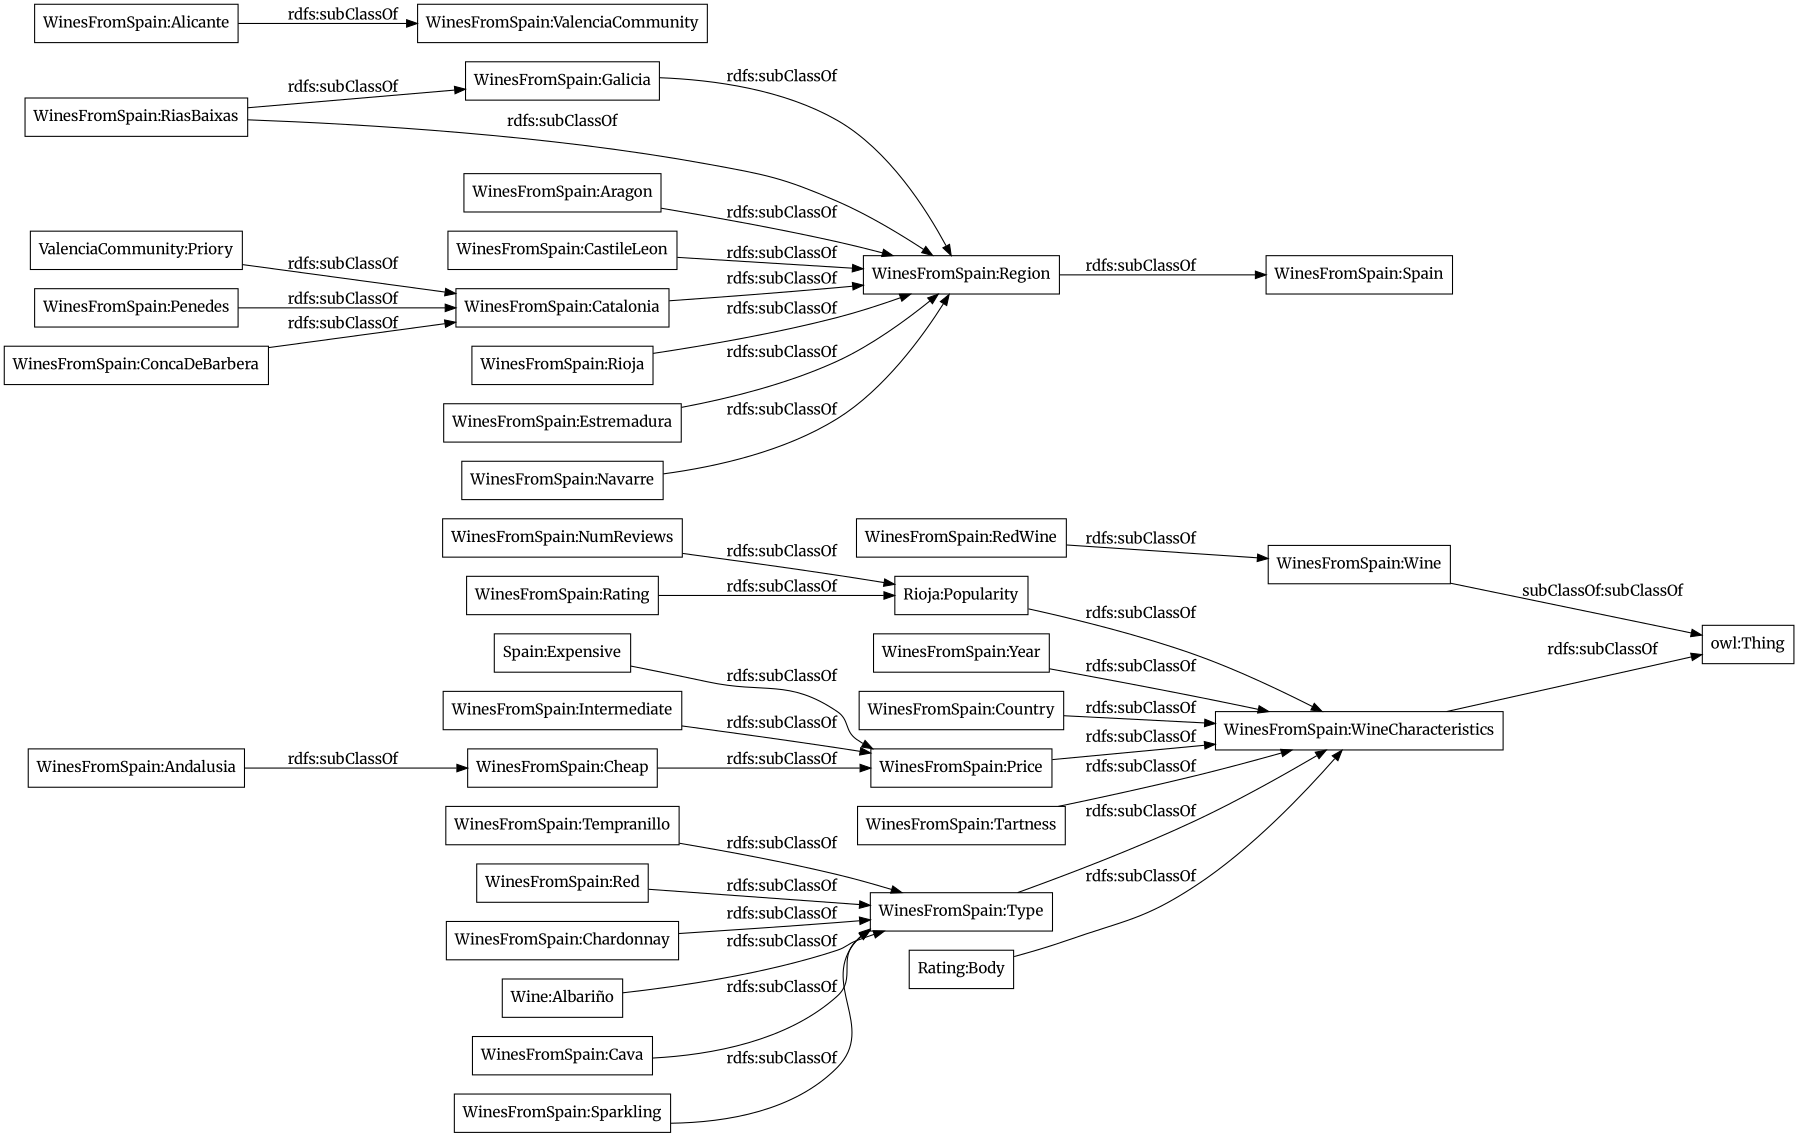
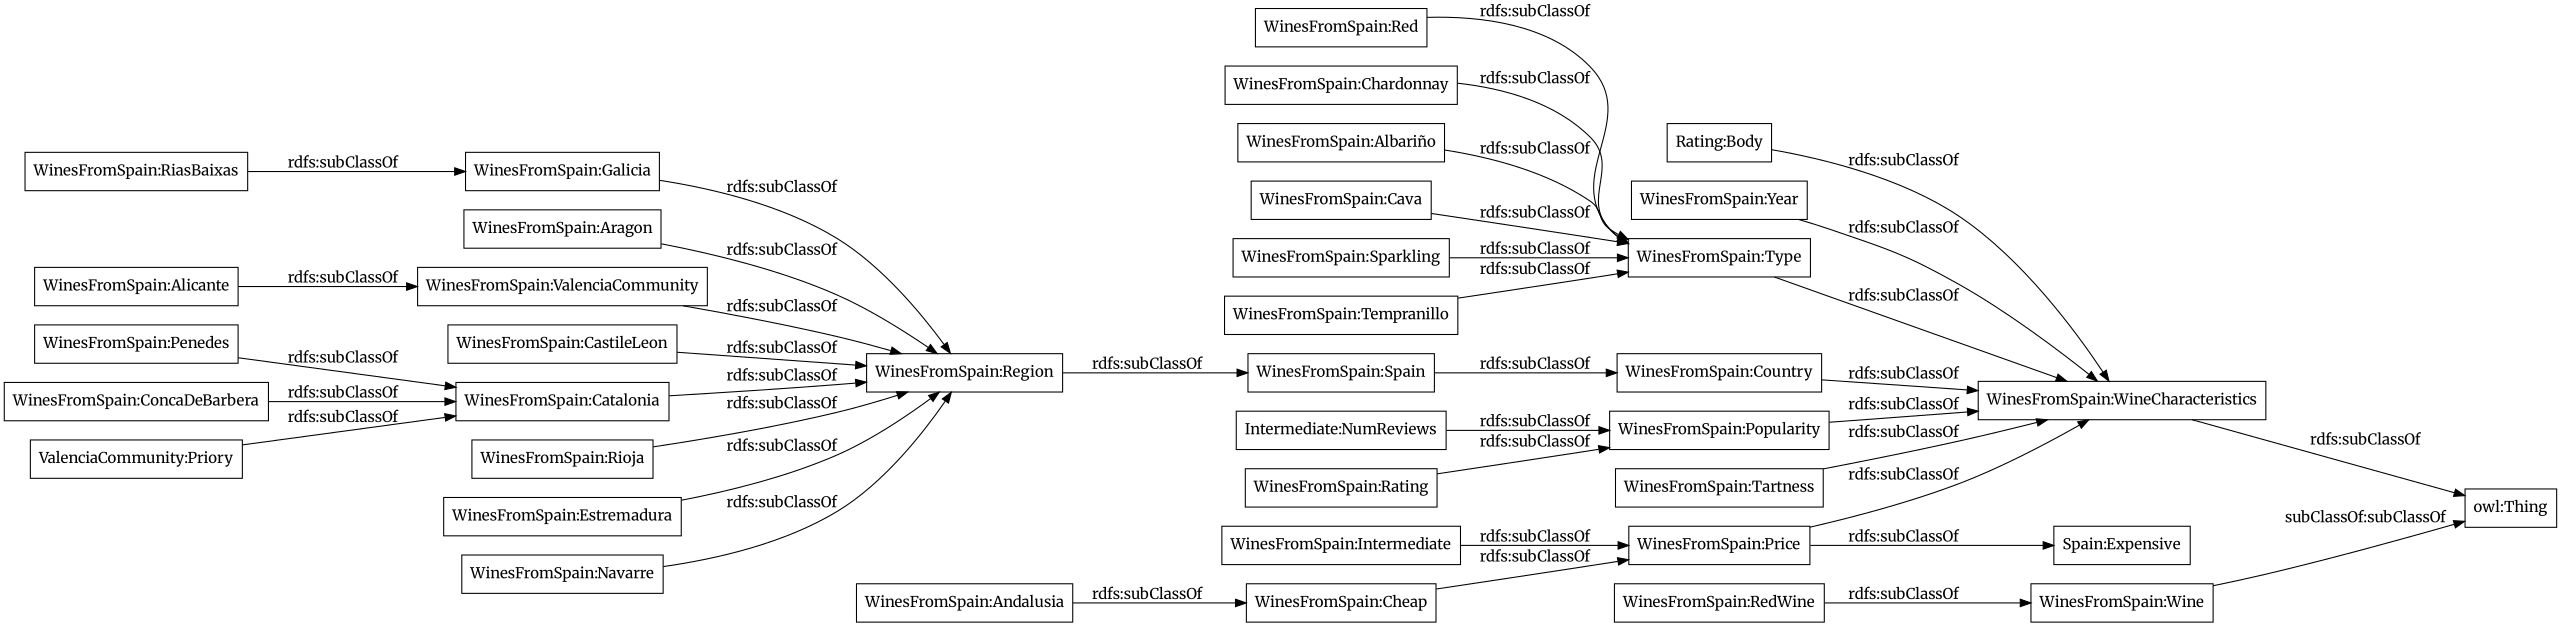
(595, 147) -> (787, 326)
none -> (1520, 373)
(562, 538) -> (1341, 430)
(961, 595) -> (1719, 430)
(757, 688) -> (1927, 545)
(562, 998) -> (1341, 143)
